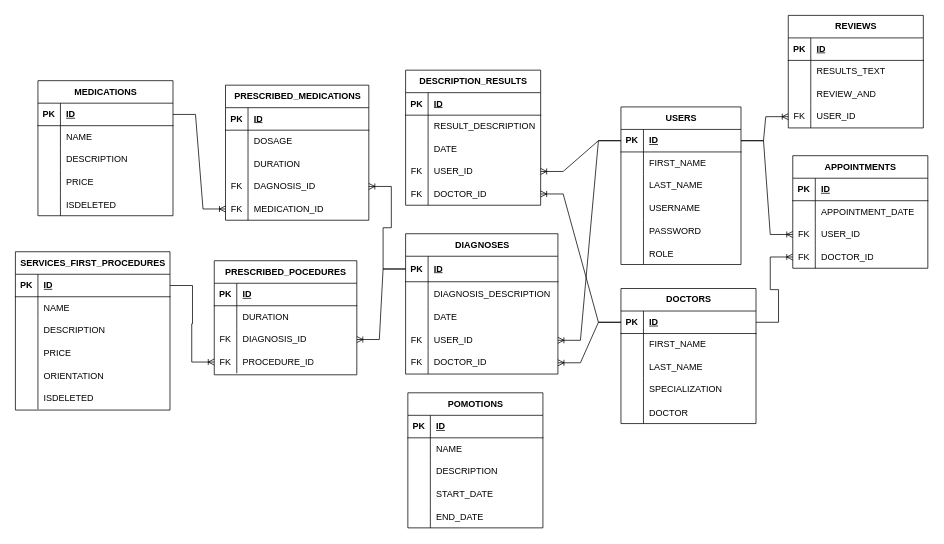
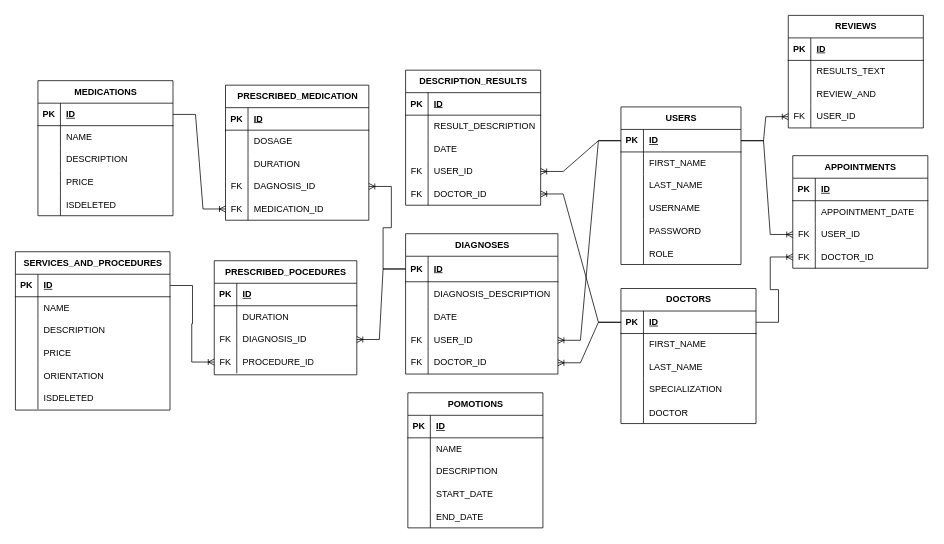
(298, 96) -> (298, 96)
(93, 263) -> (93, 263)
